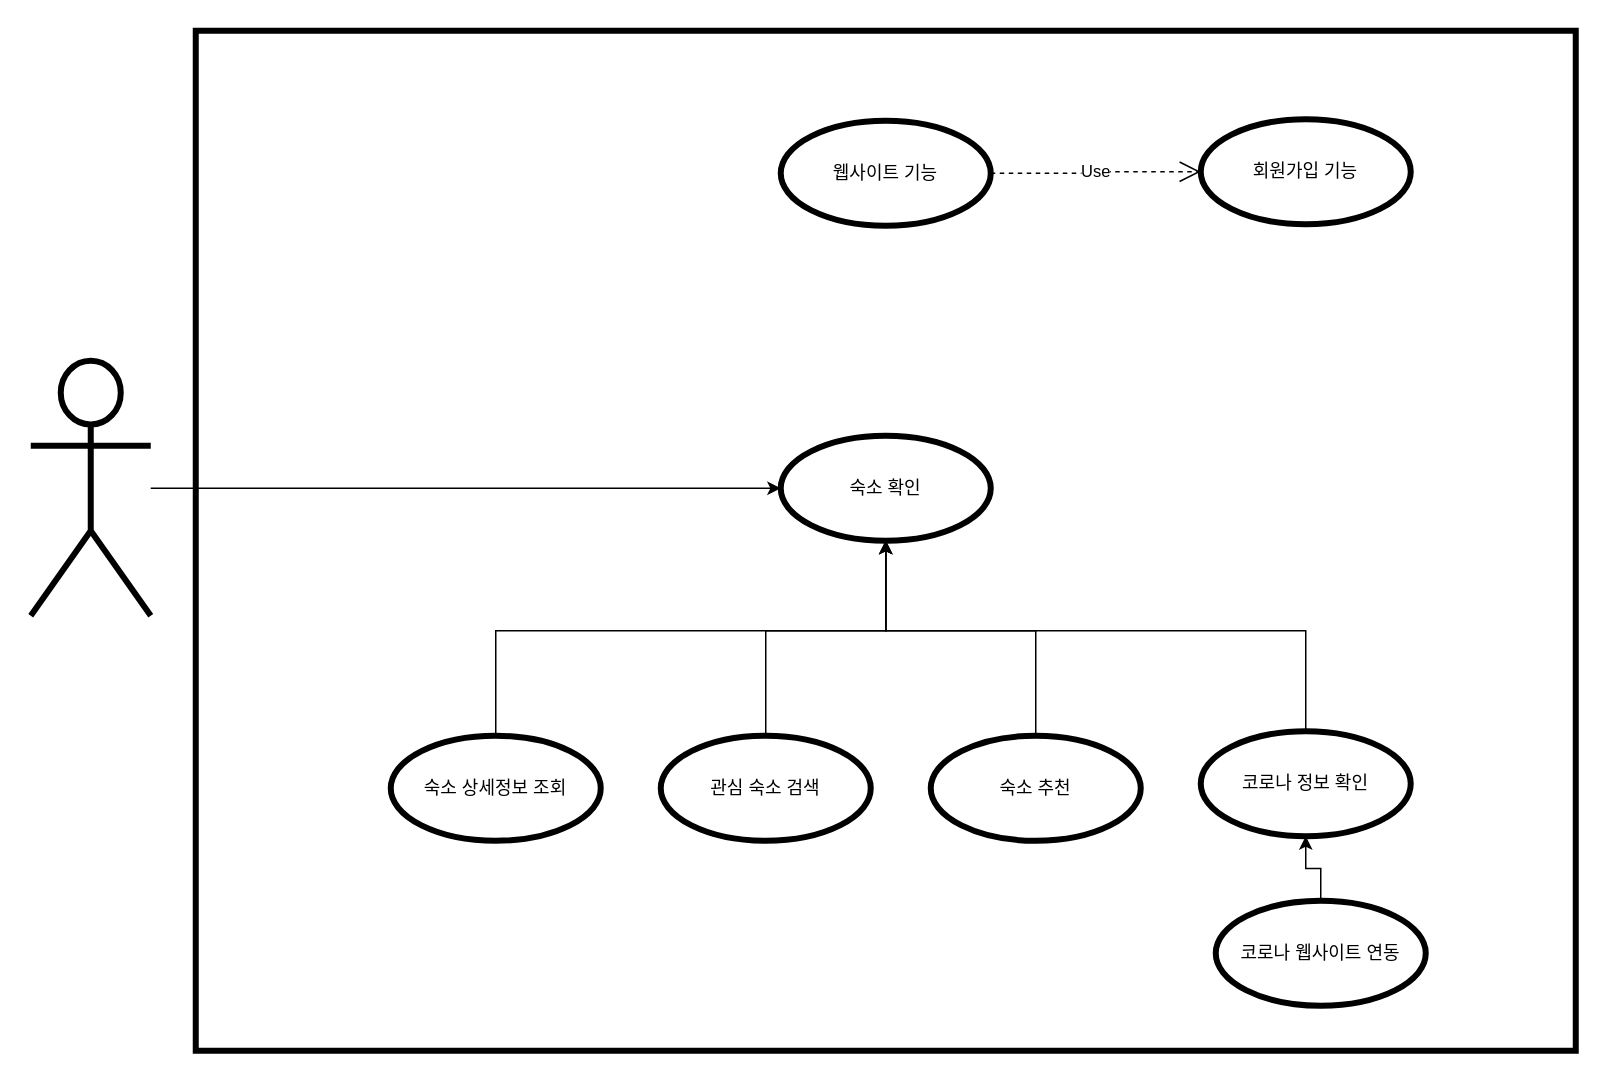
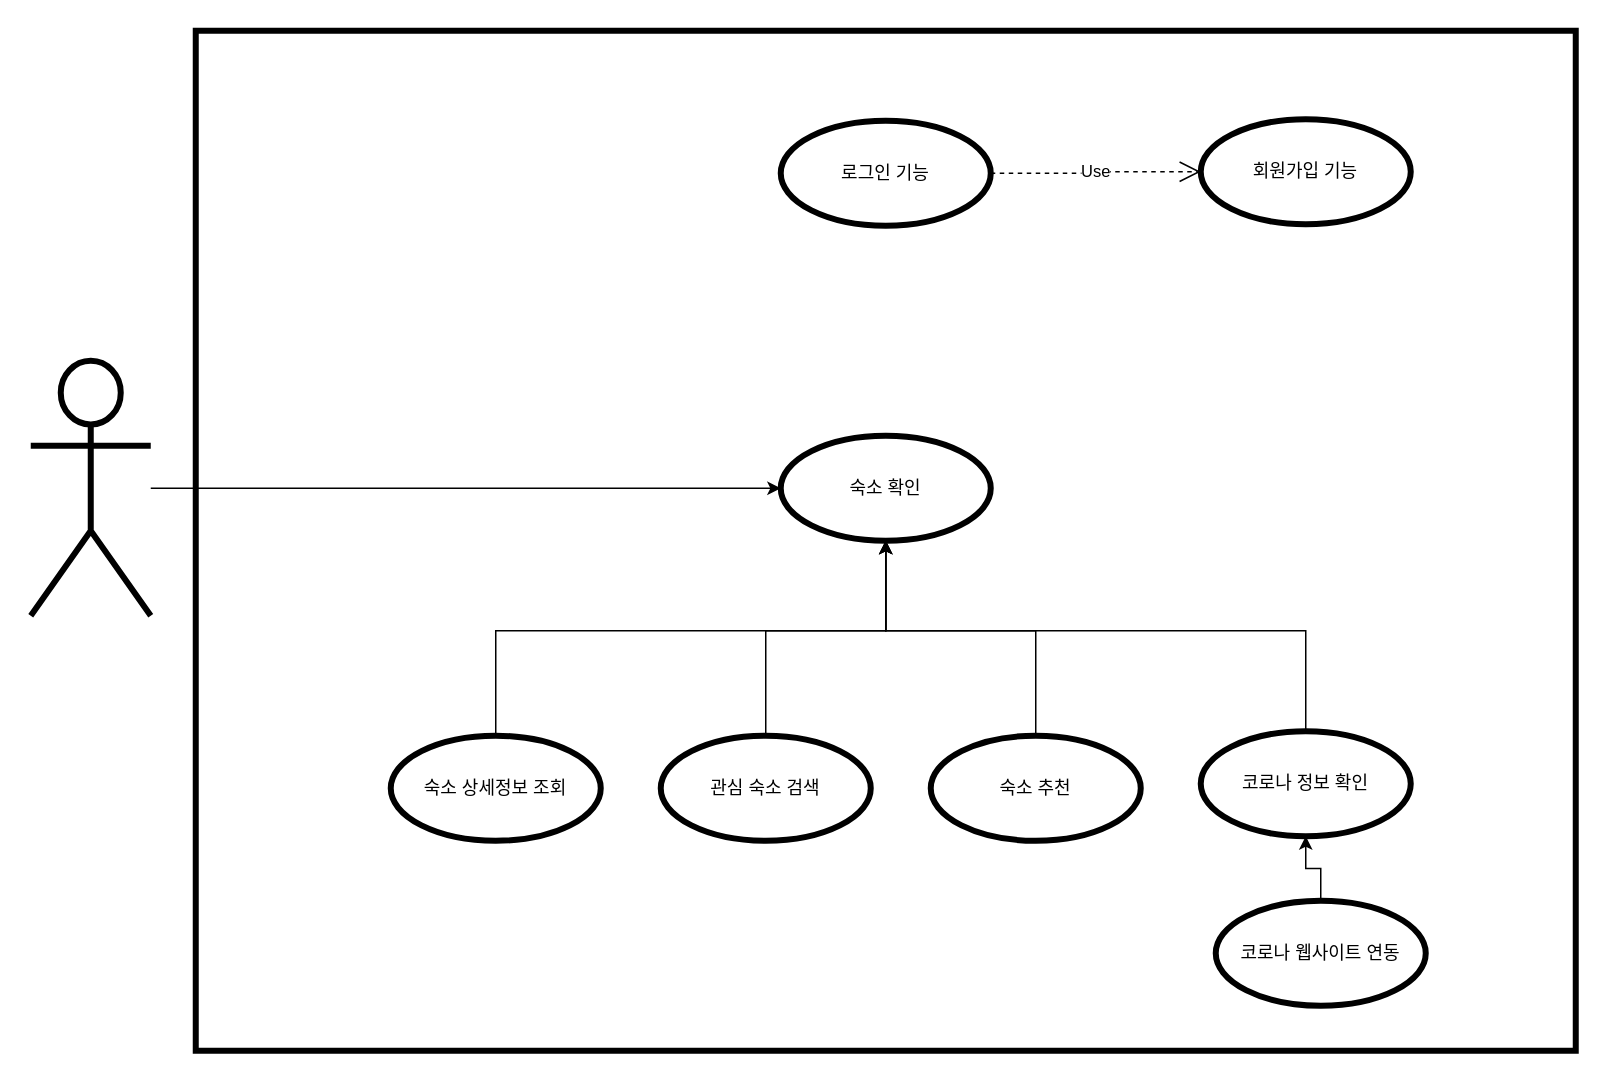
(886, 173) -> (886, 173)
